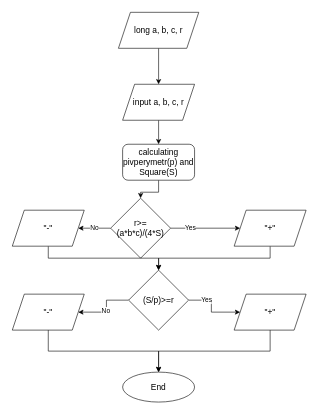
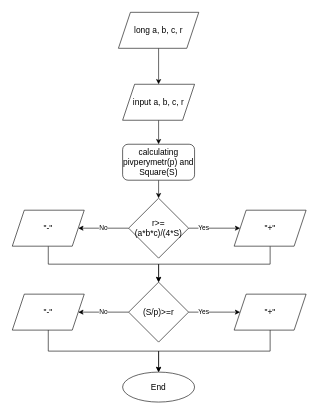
(141, 228) -> (159, 228)
(159, 300) -> (159, 312)
